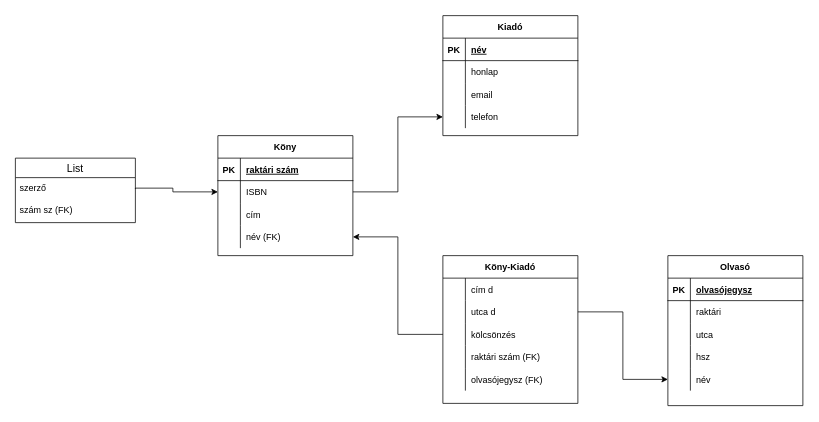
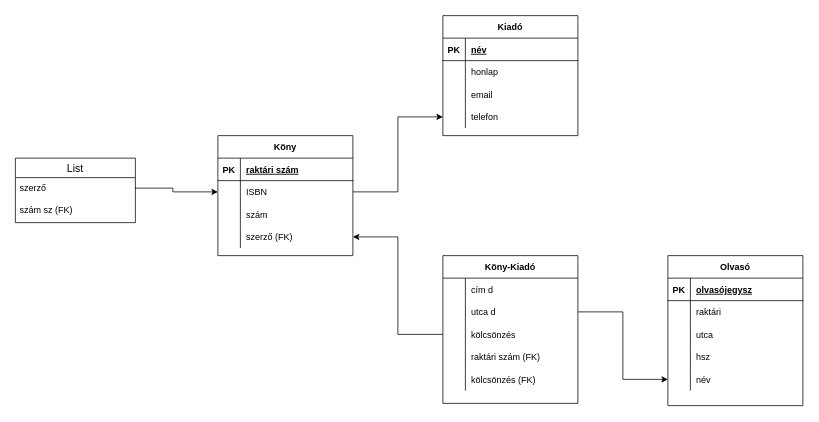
(254, 215) -> (256, 215)
(265, 237) -> (273, 237)
(512, 380) -> (506, 380)
